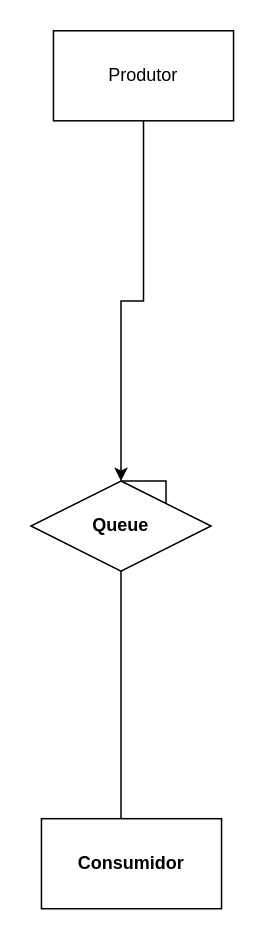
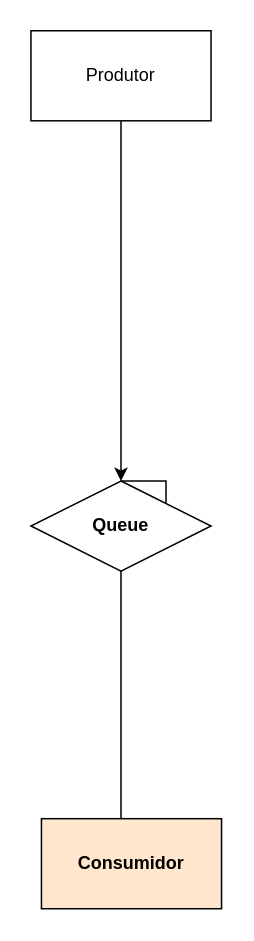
(143, 76) -> (121, 76)
(131, 863) -> (131, 863)
